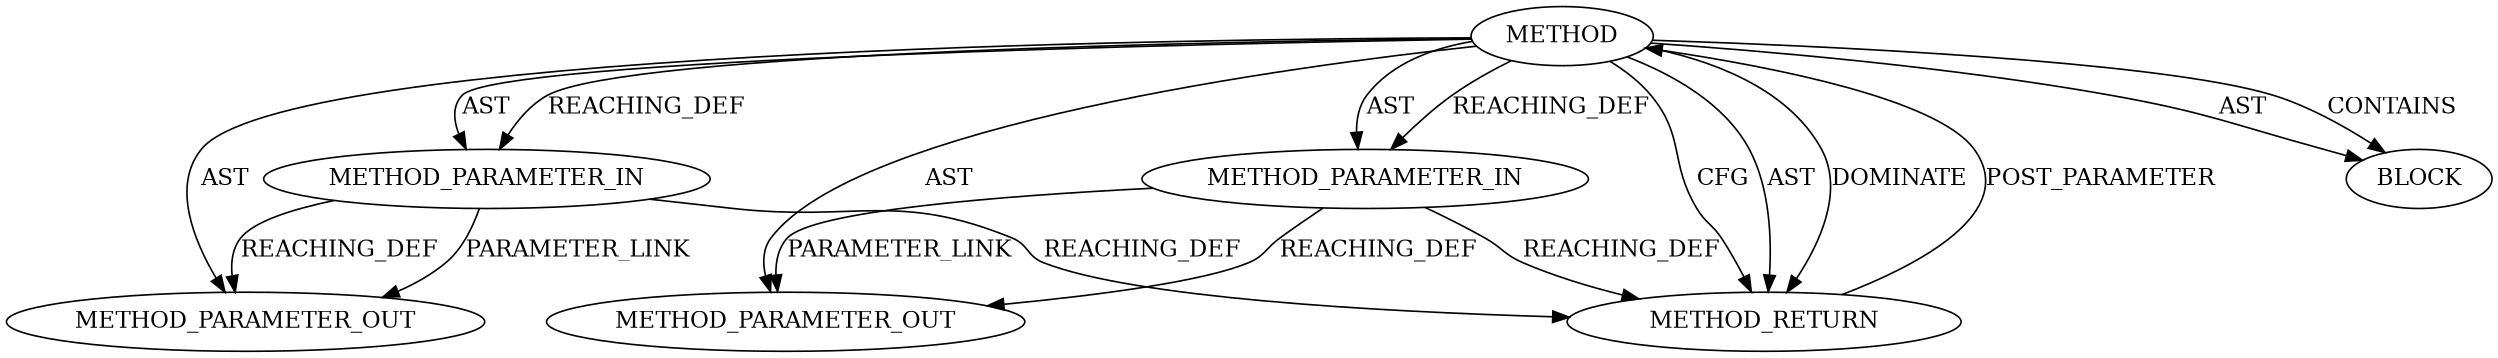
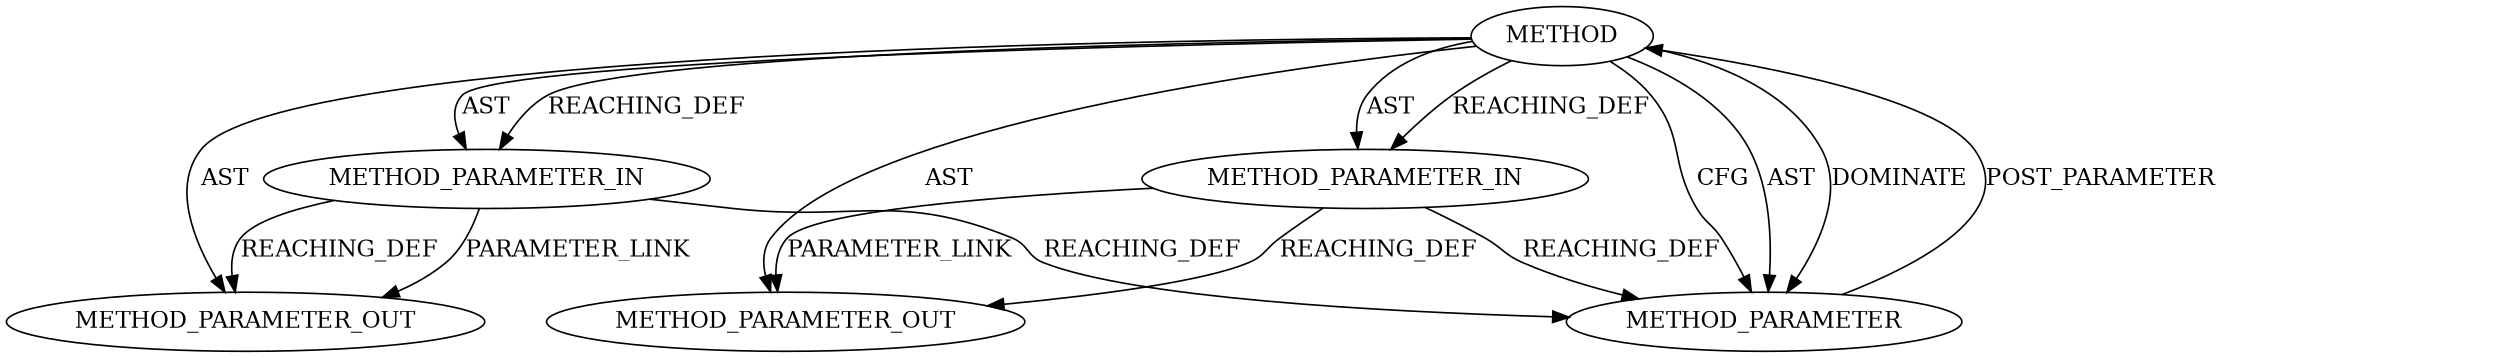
(2419, 179) -> none
(1764, 322) -> (1764, 322)
